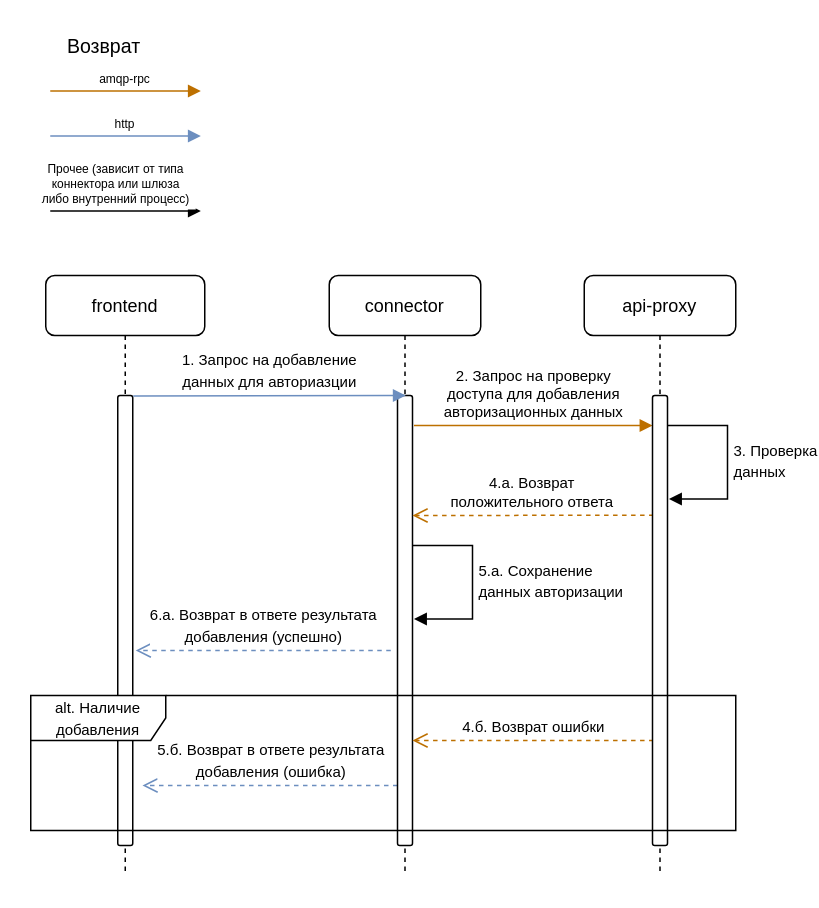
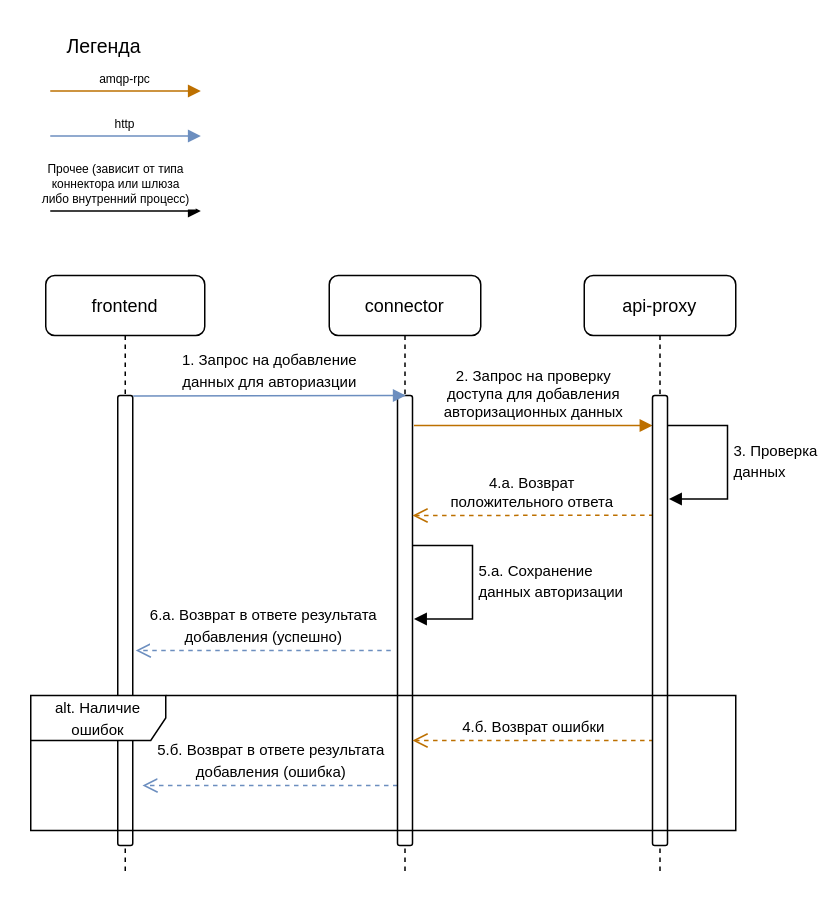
(104, 46) -> (104, 46)
(98, 718) -> (98, 718)
